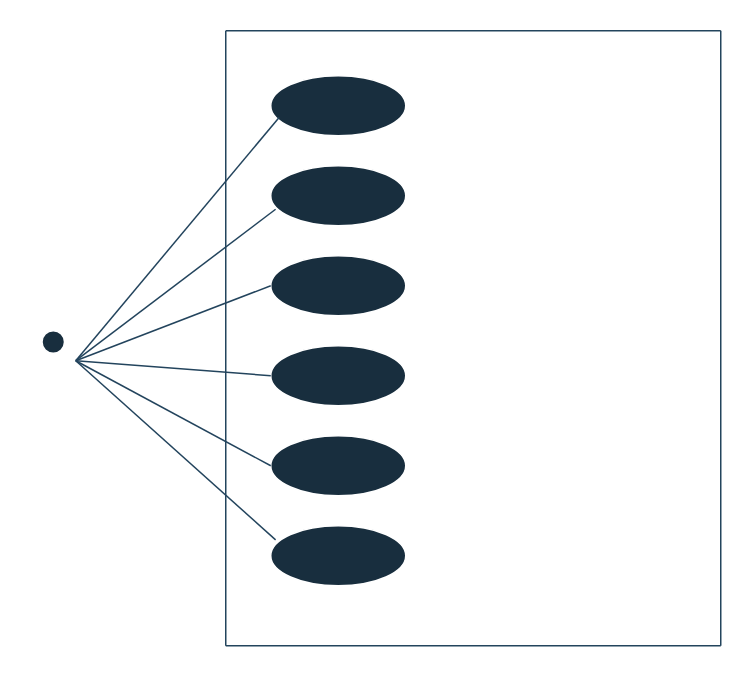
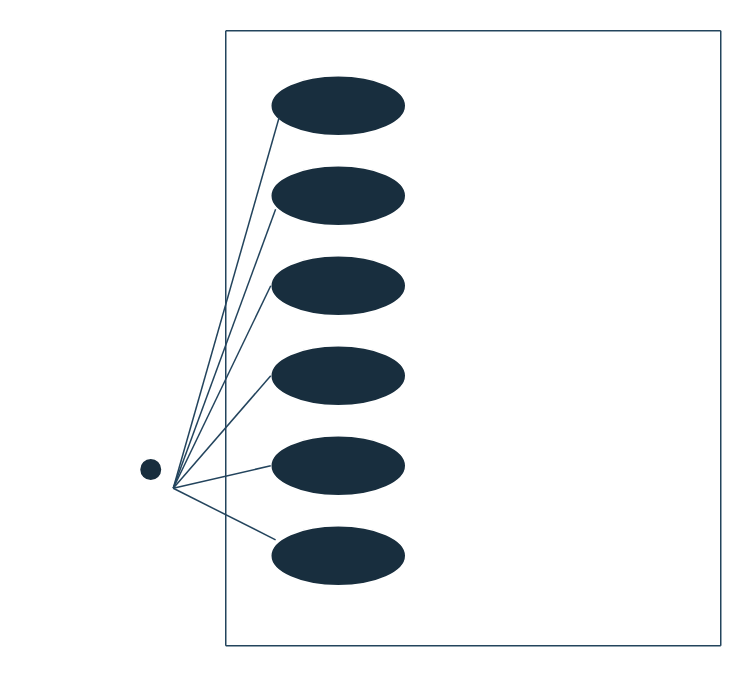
(53, 376) -> (151, 503)
